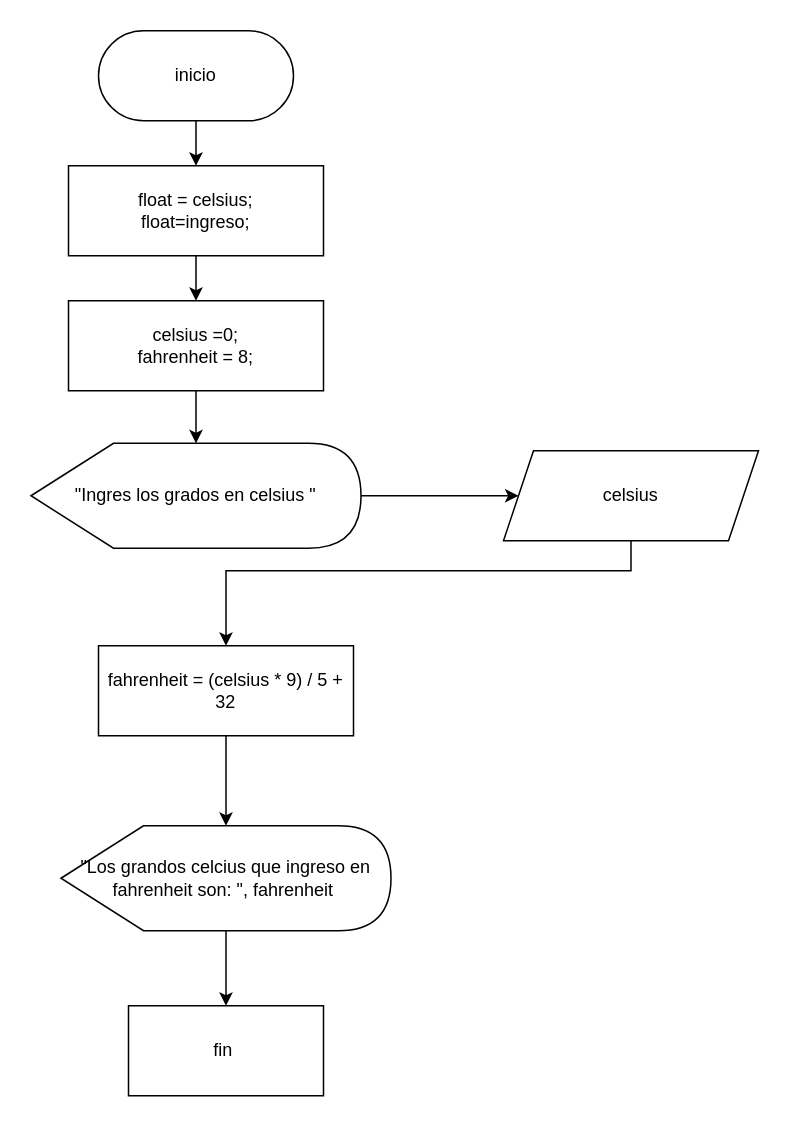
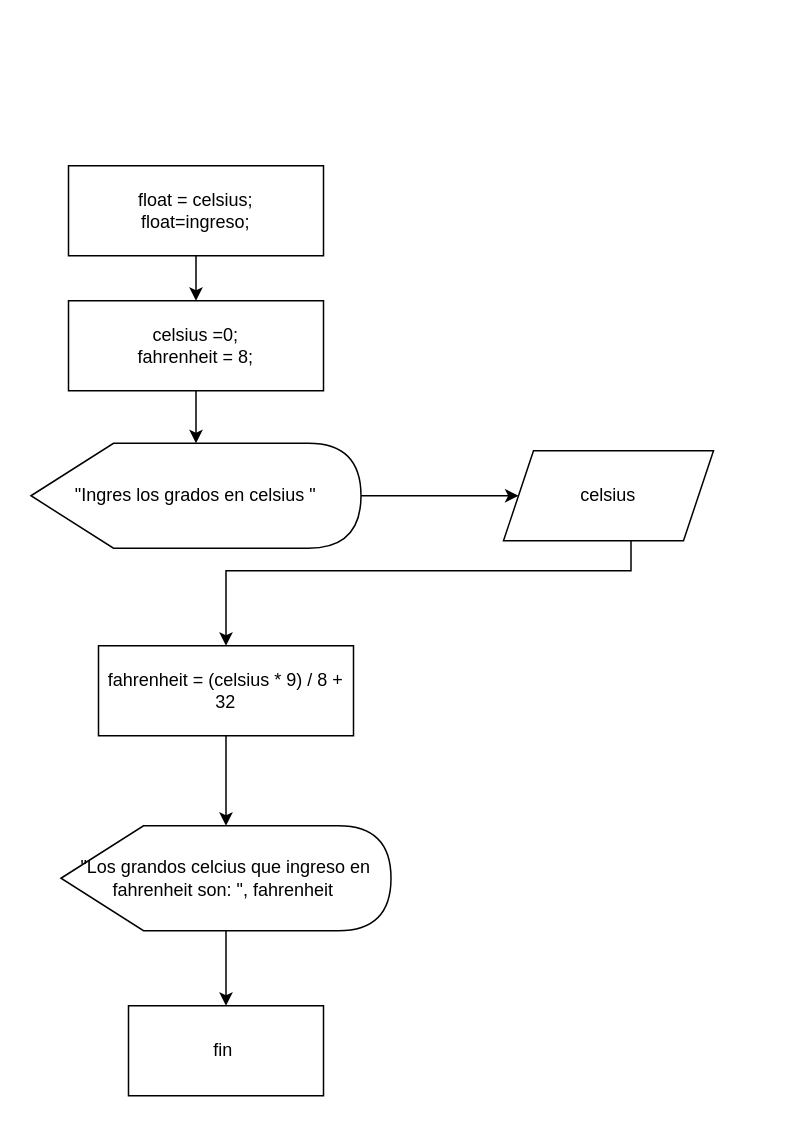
(196, 76) -> none
(196, 149) -> none
(631, 496) -> (608, 496)
(226, 691) -> (226, 691)
